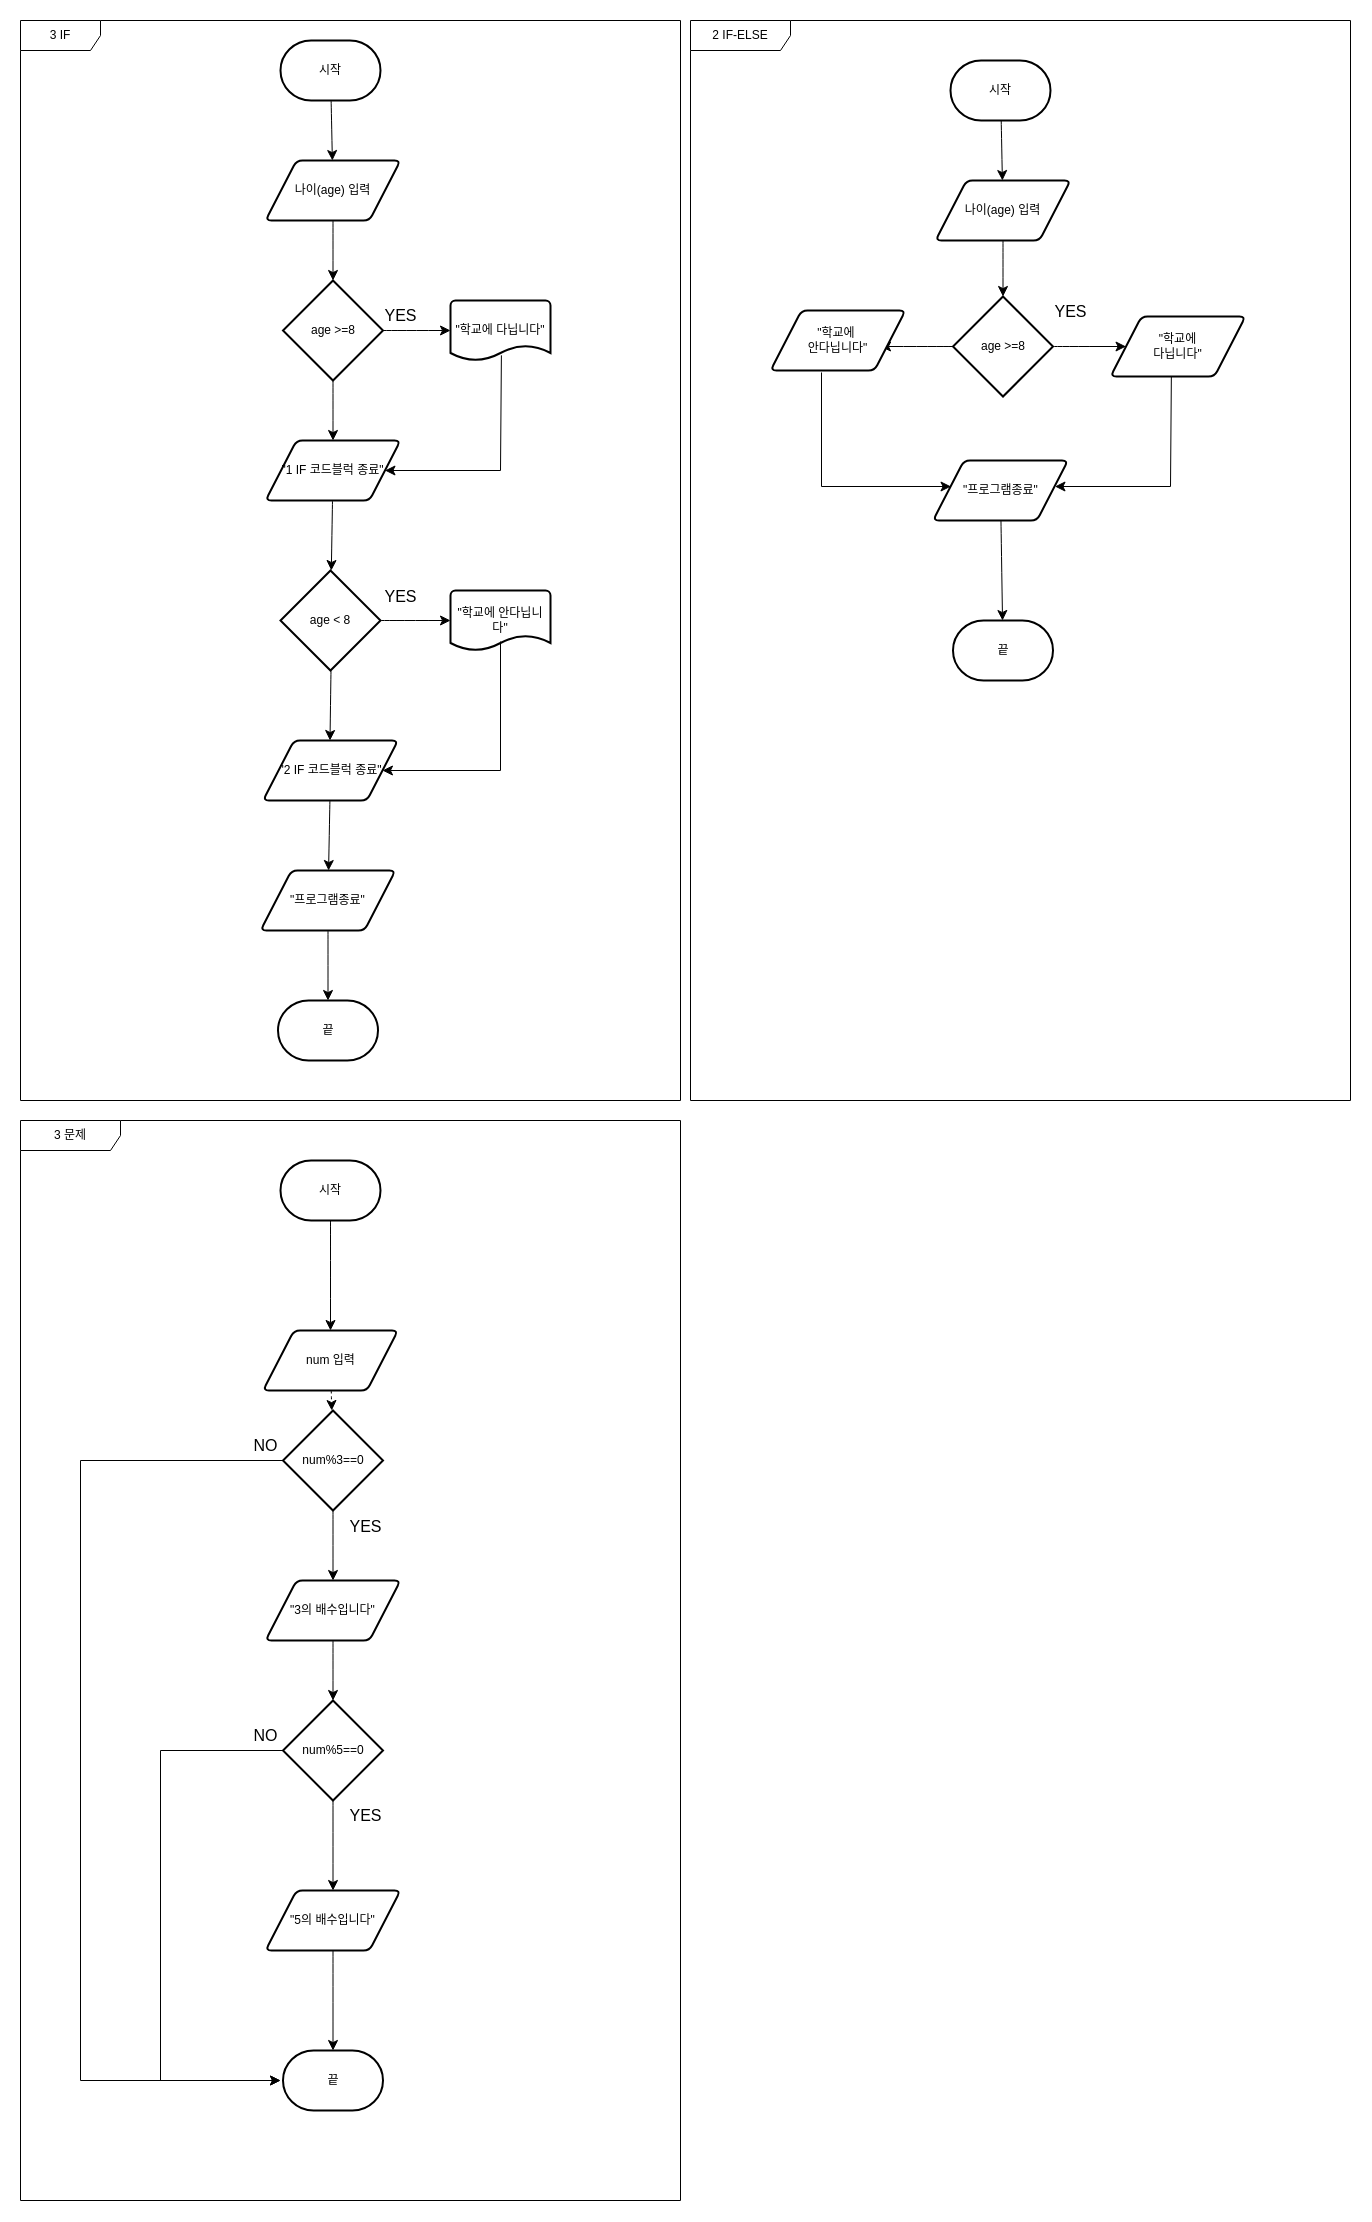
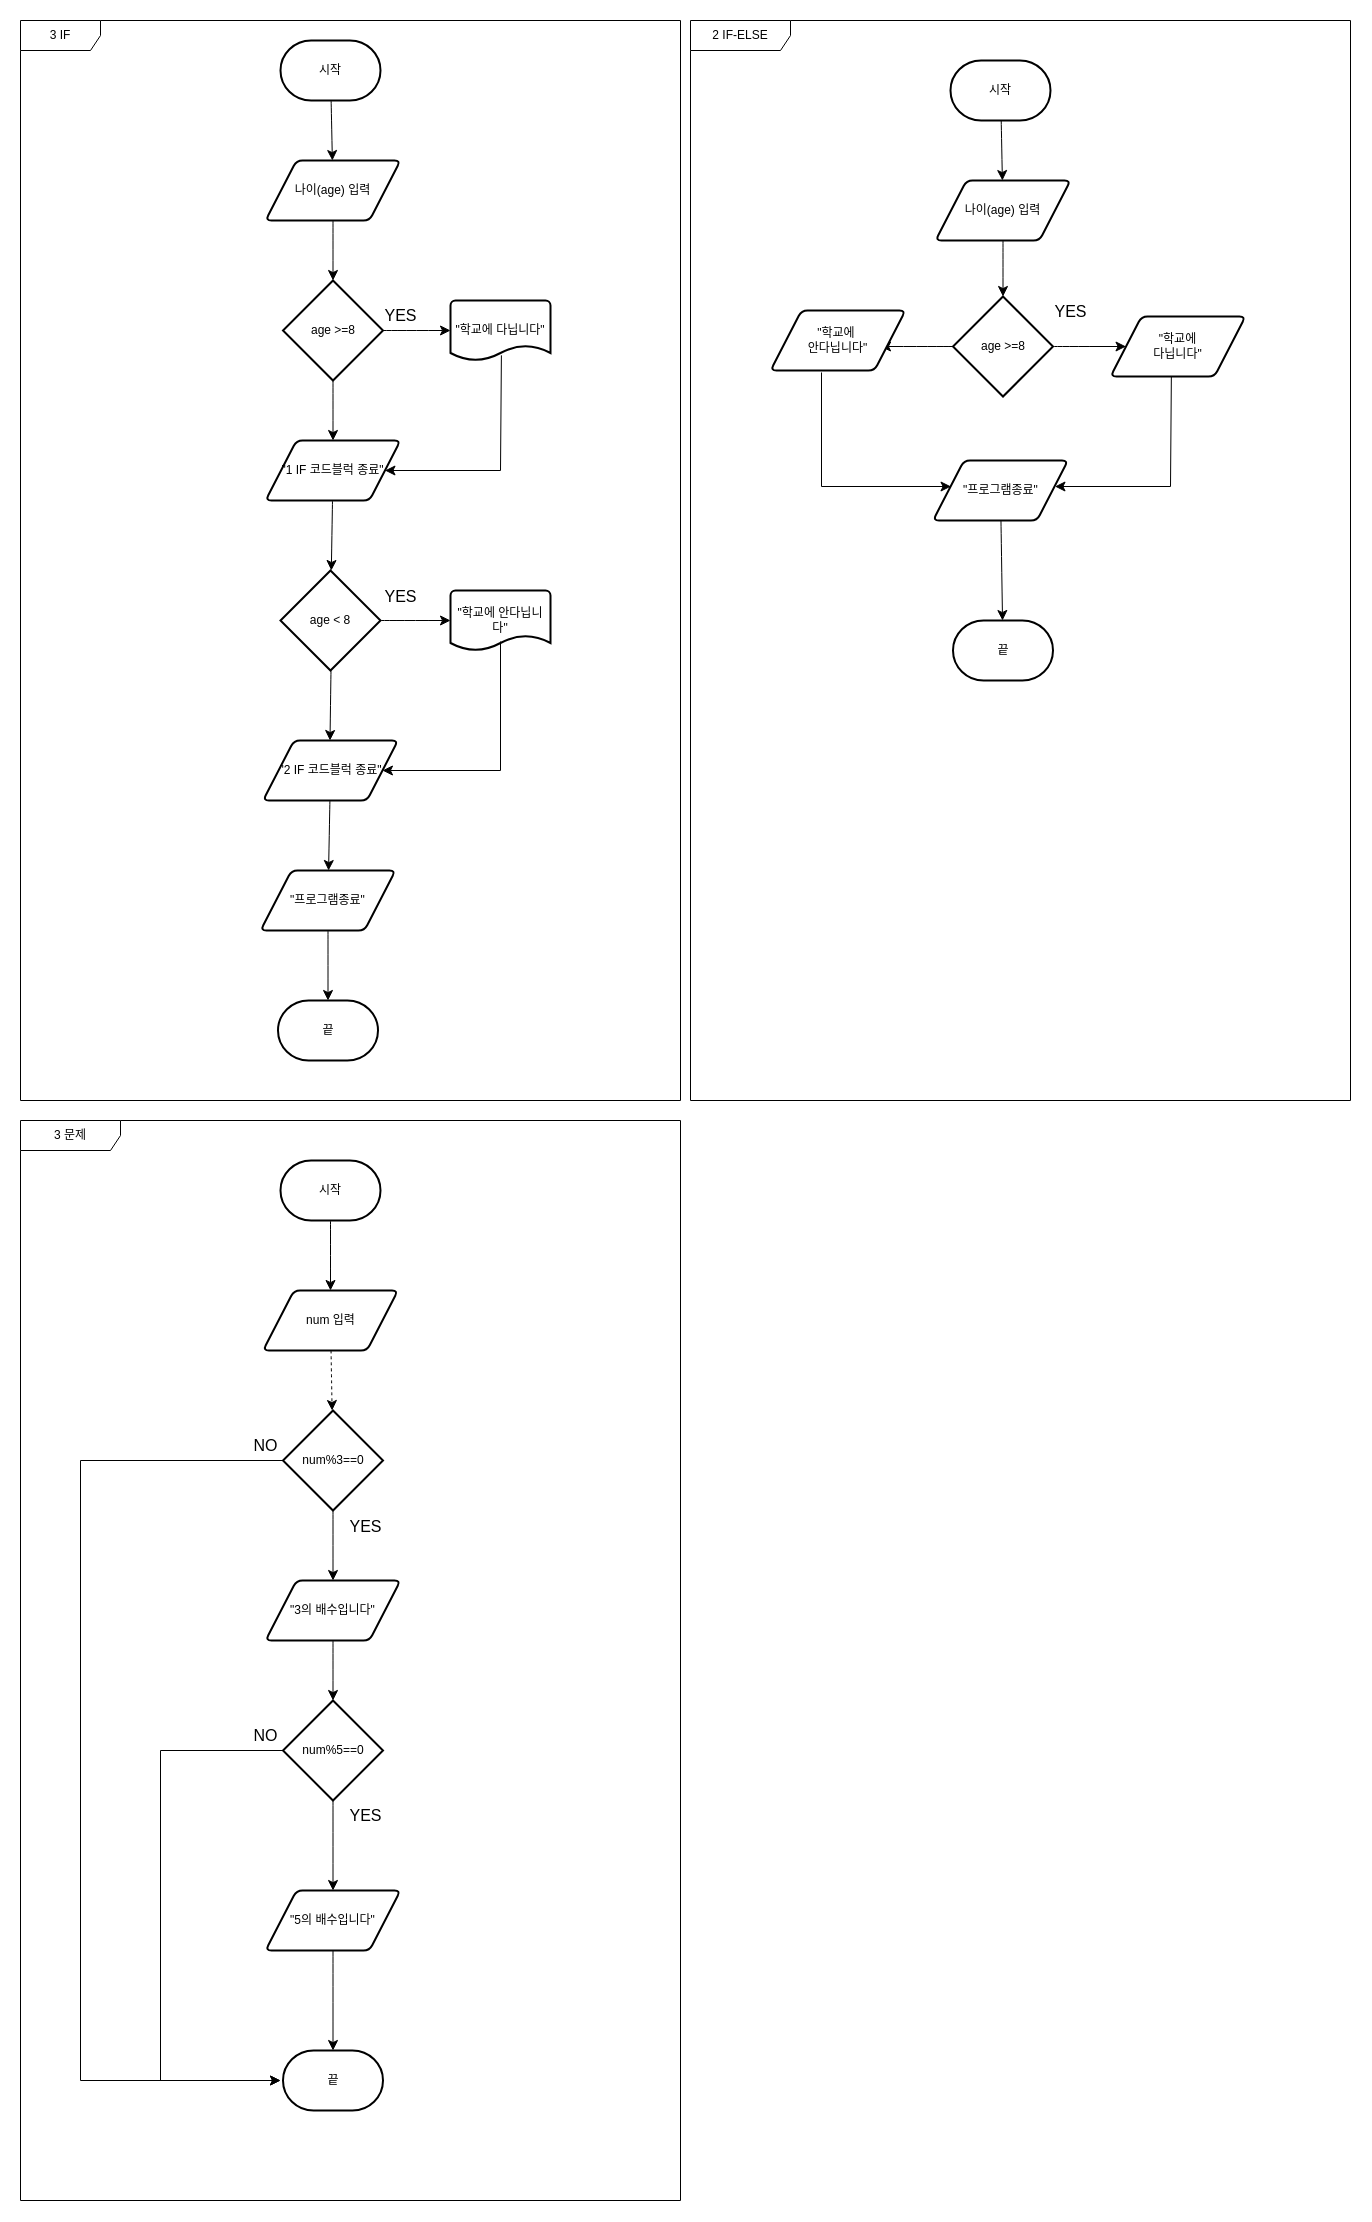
(331, 1361) -> (331, 1321)
